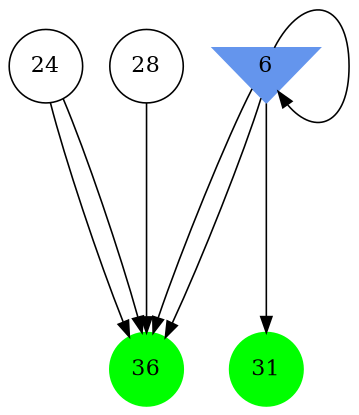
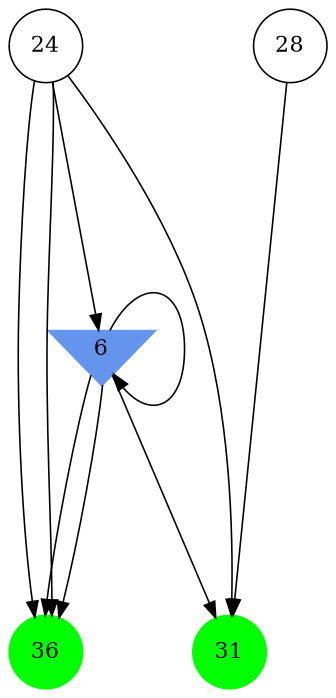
none -> (74, 198)
(147, 210) -> (261, 340)
none -> (202, 321)
